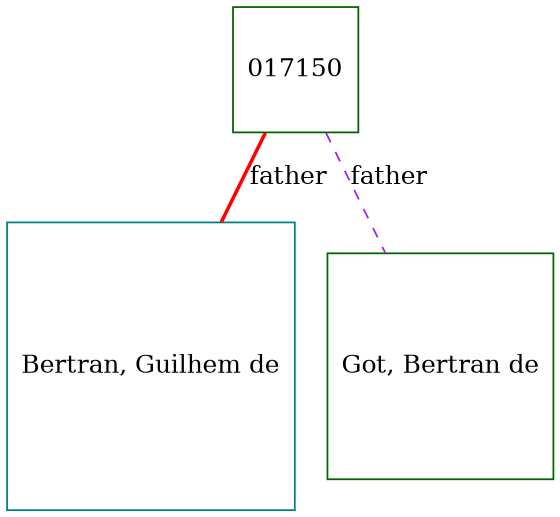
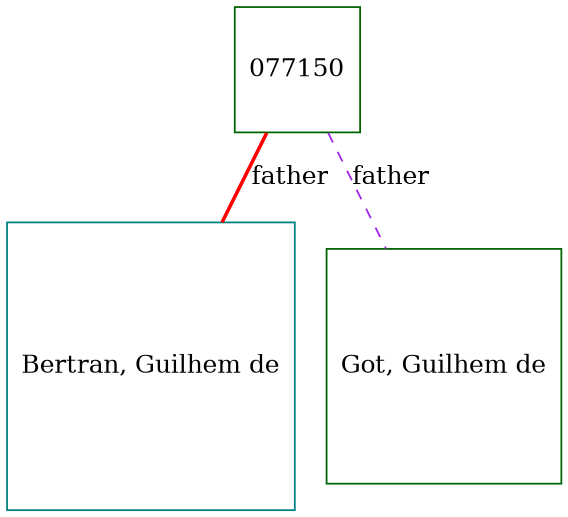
(296, 70) -> (297, 70)
(440, 366) -> (444, 366)
